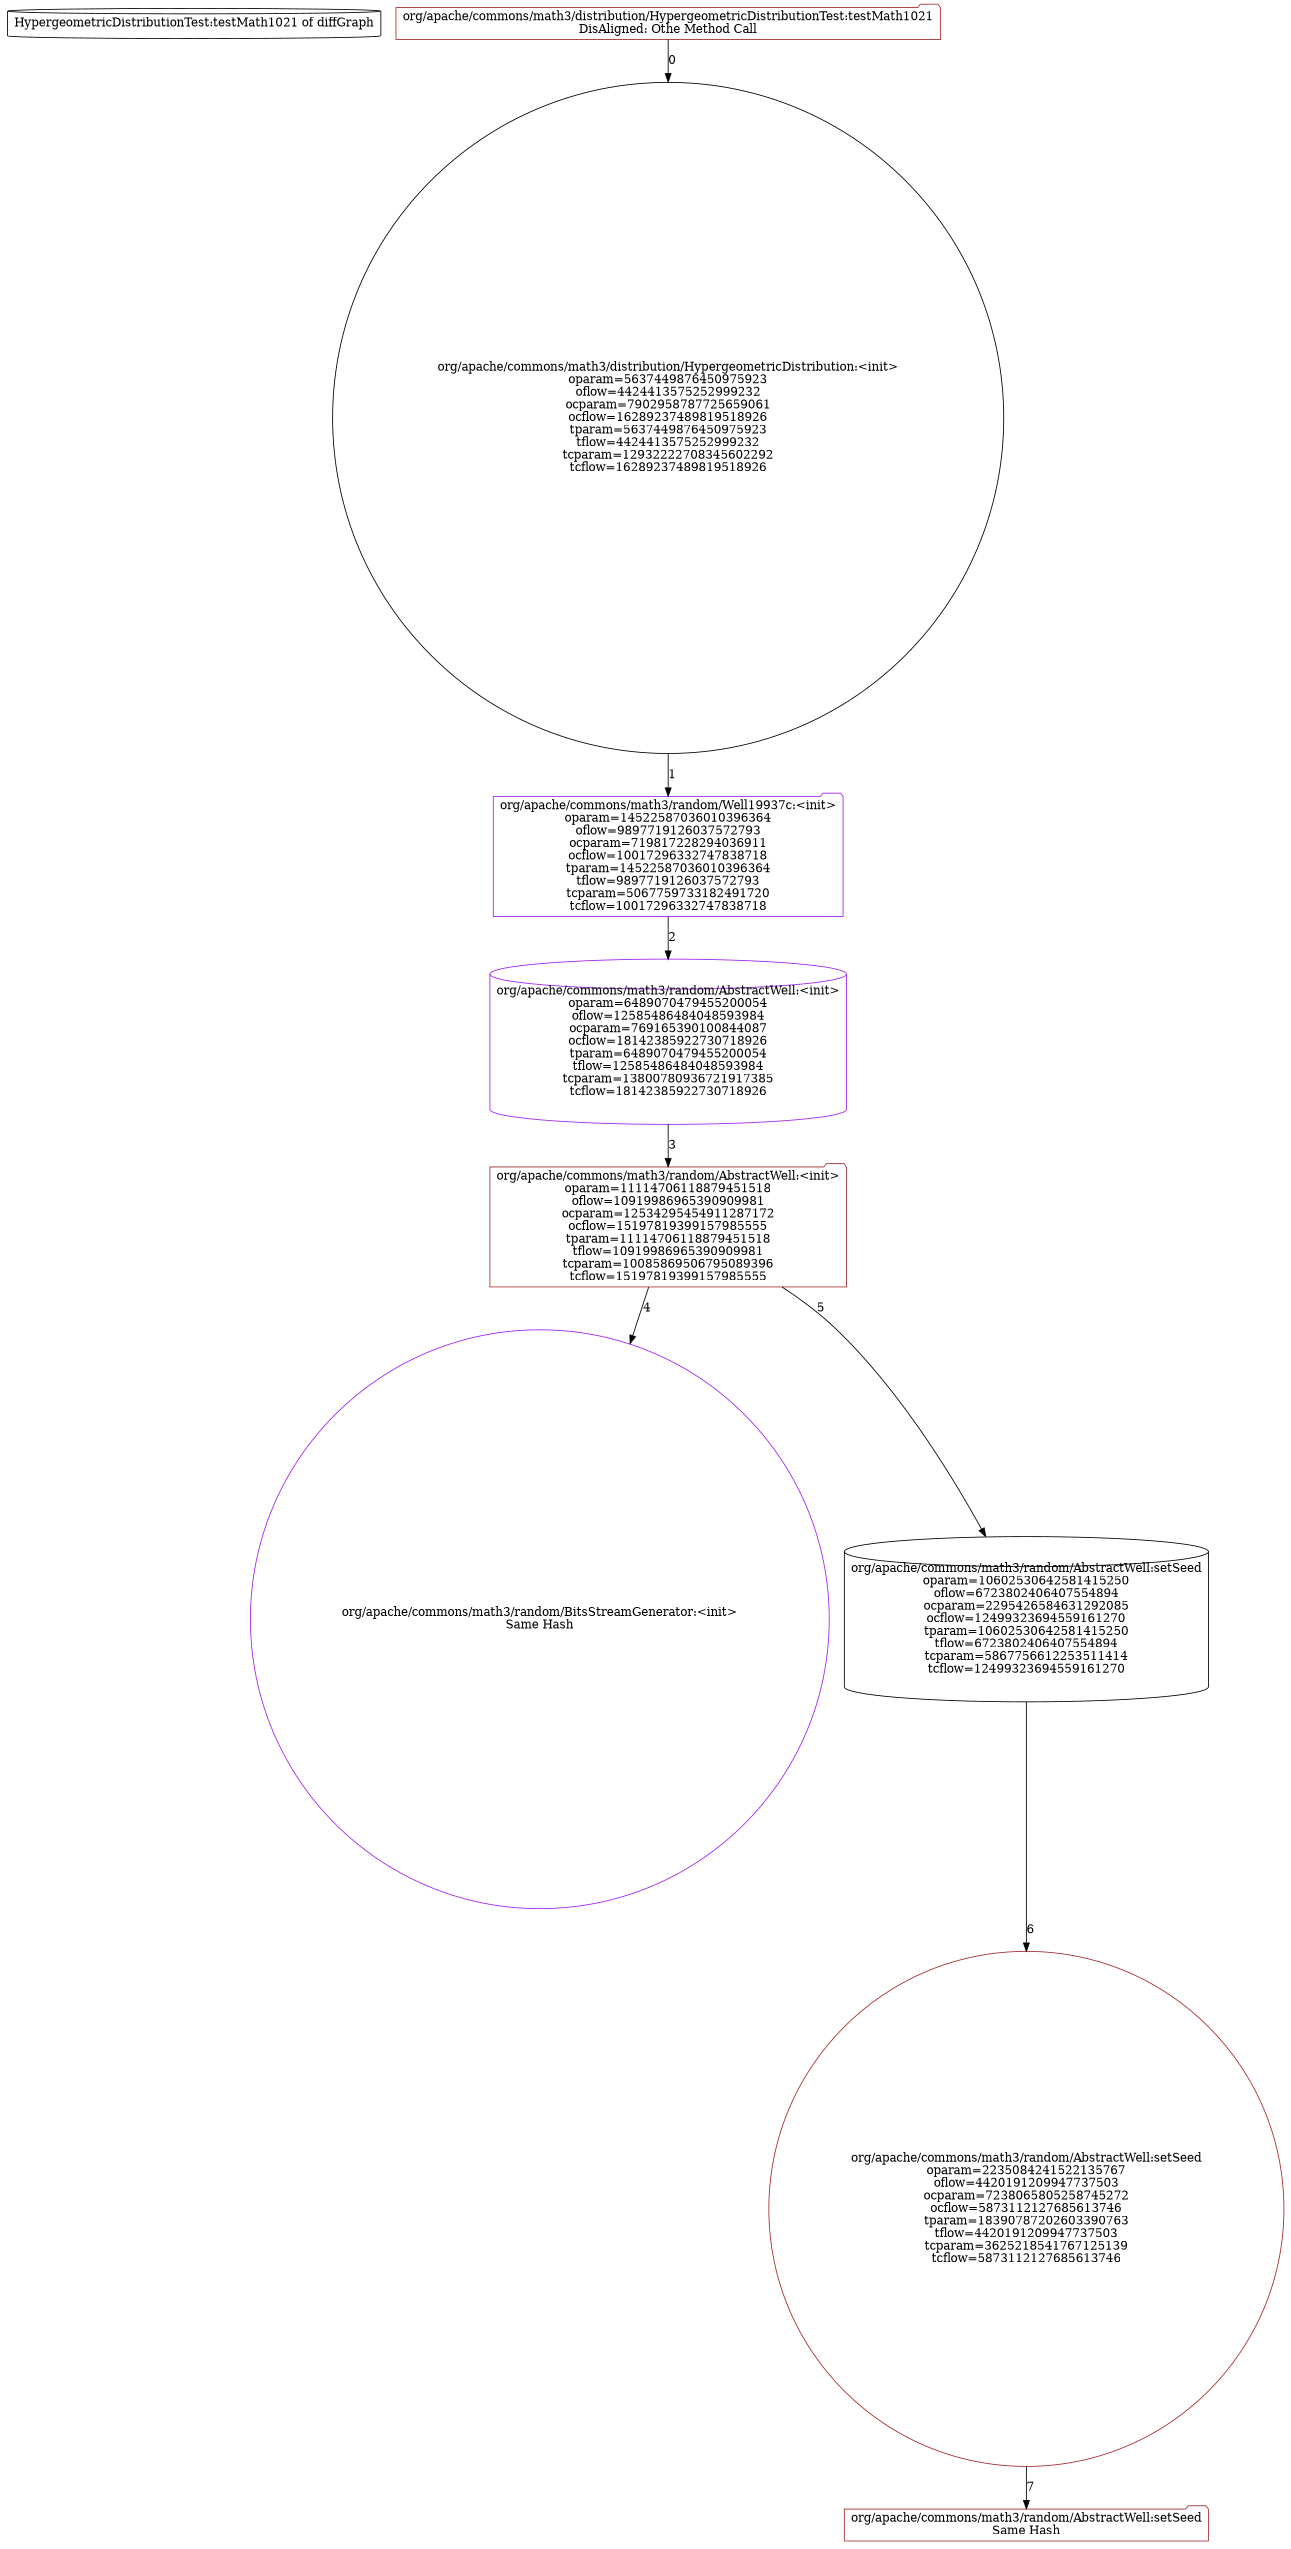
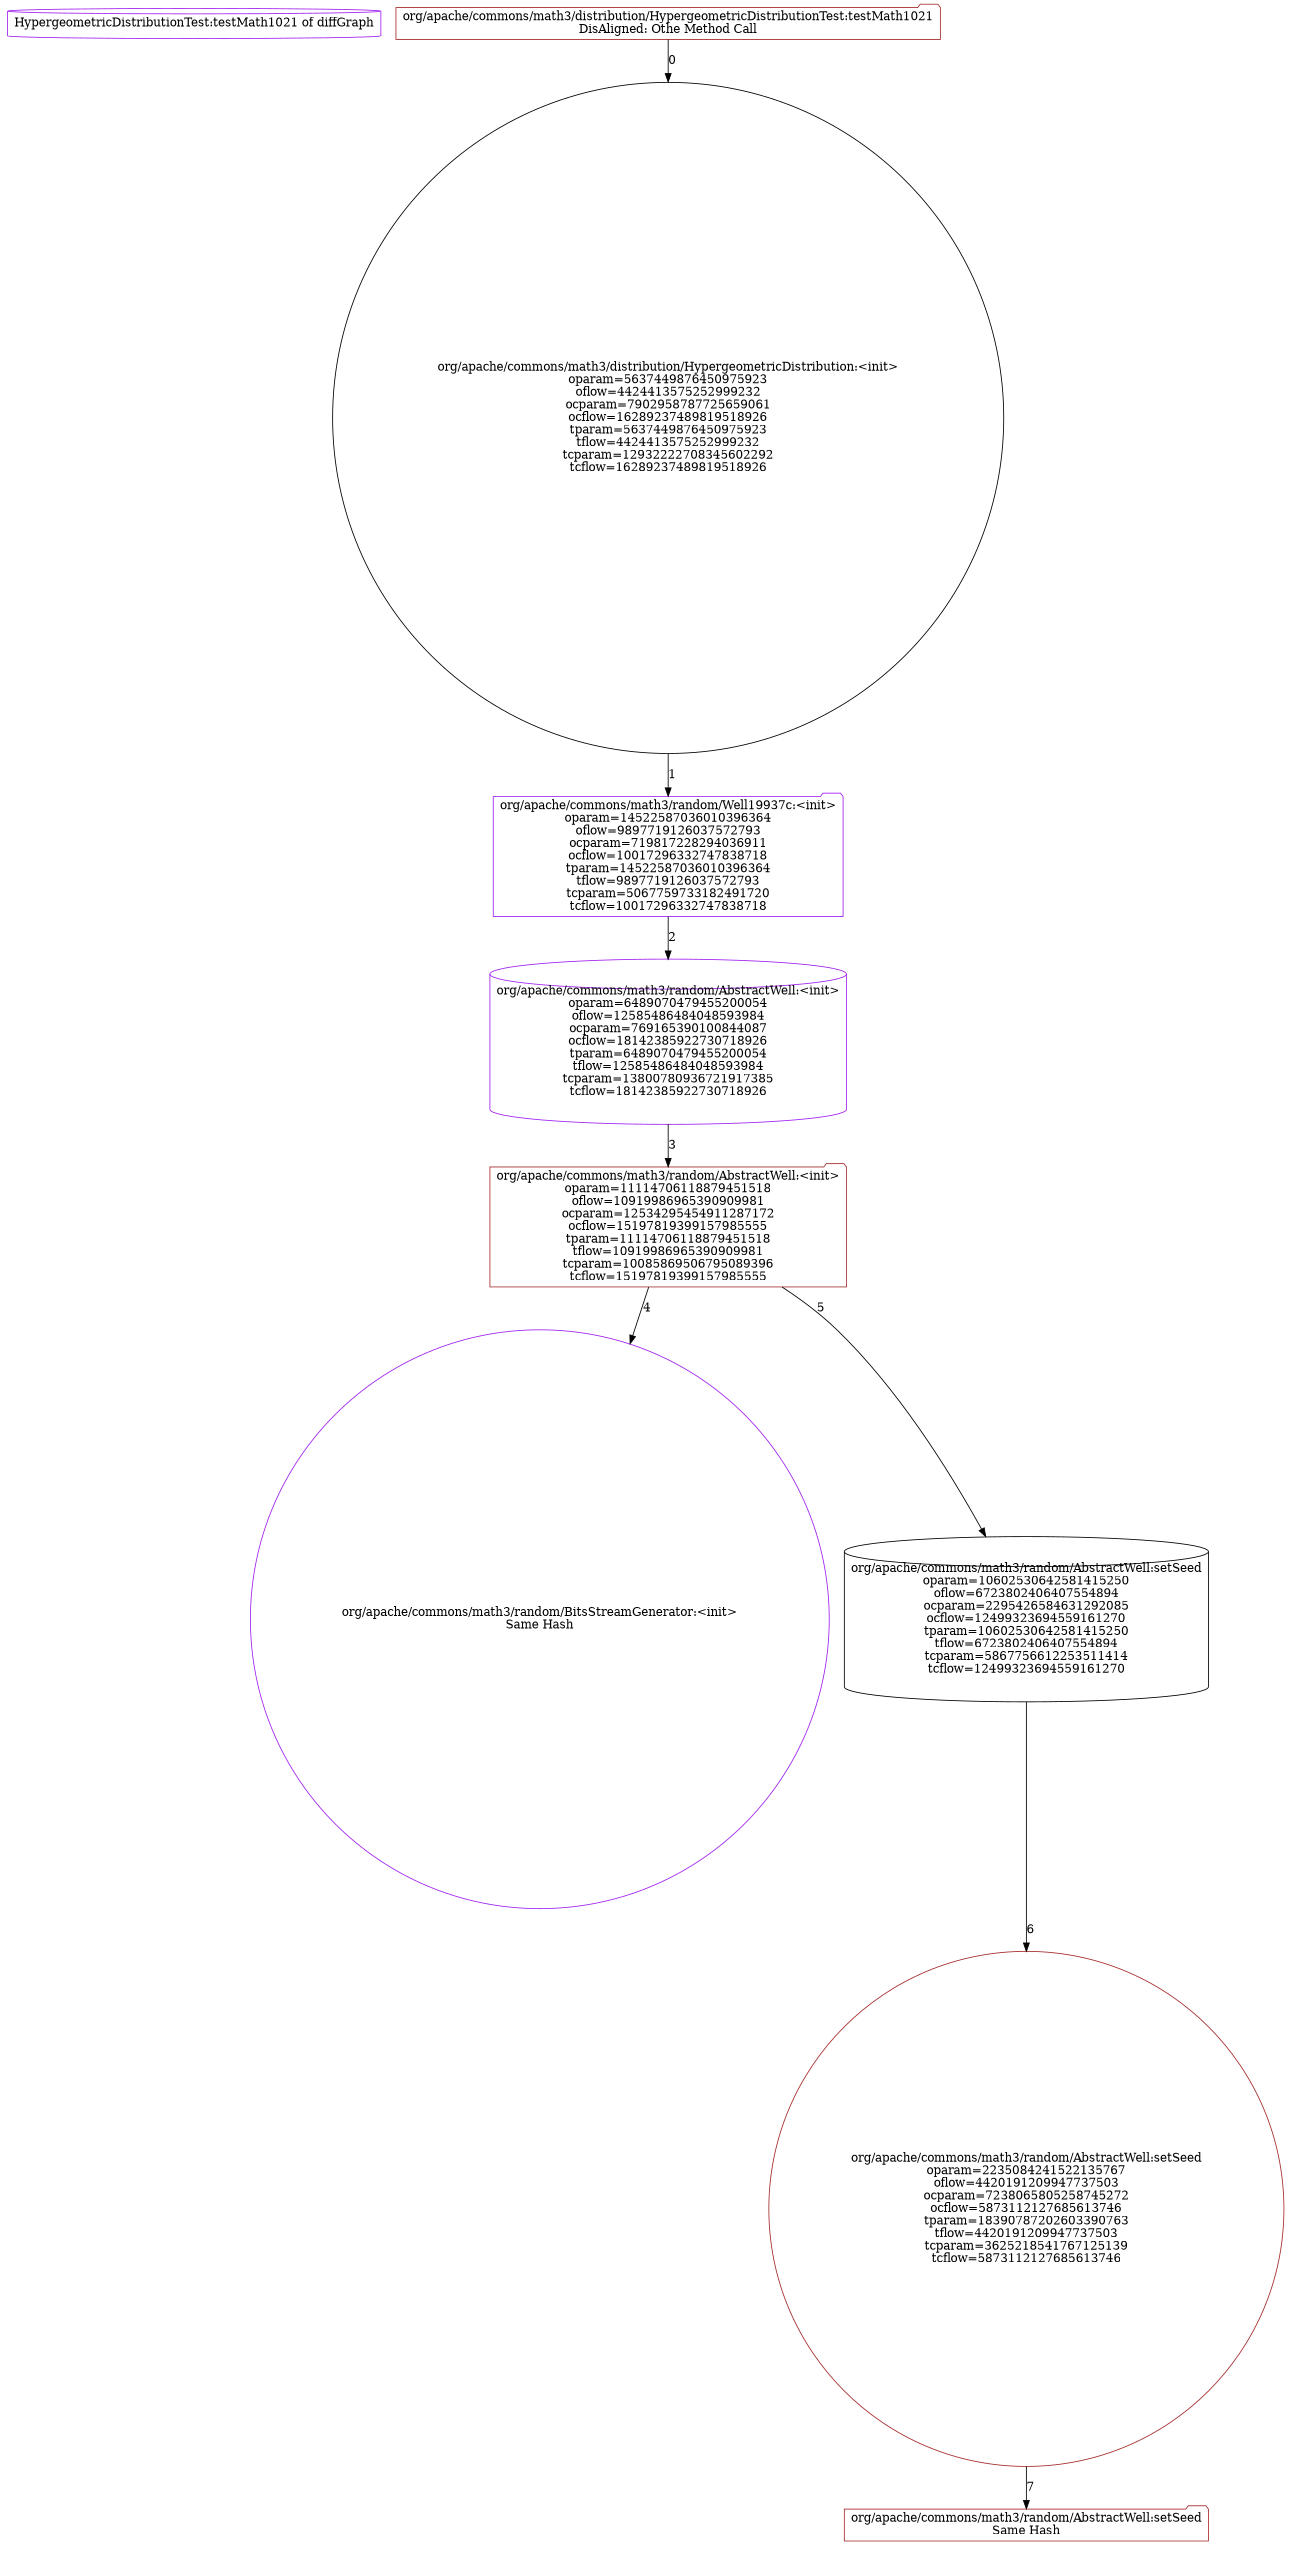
(194, 23) -> (194, 23)
